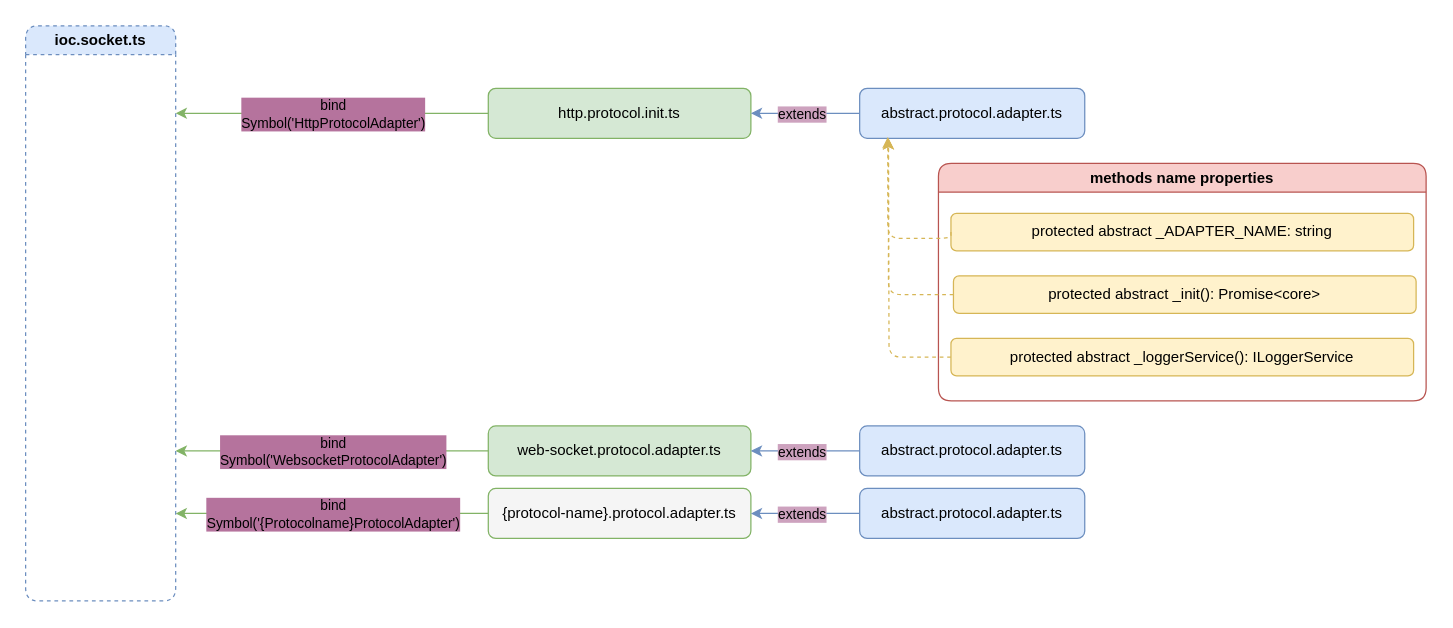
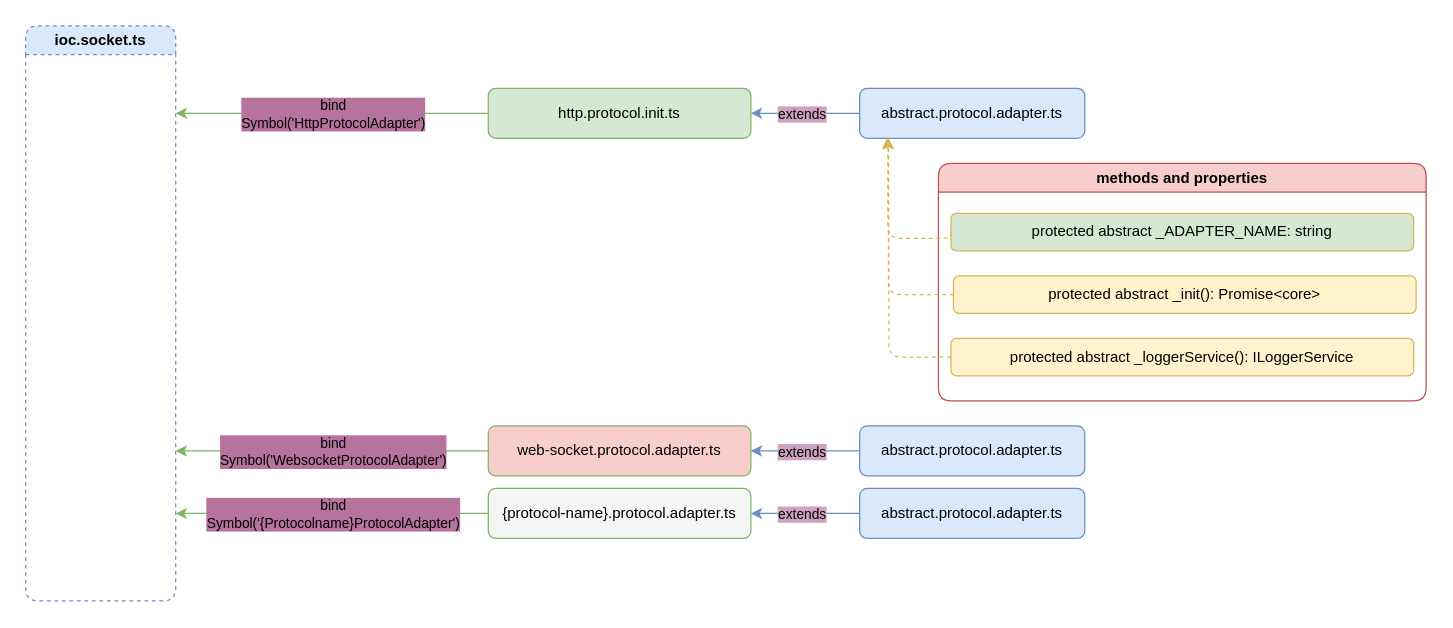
(1182, 178) -> (1182, 178)
(1182, 232) -> (1182, 232)
(619, 451) -> (619, 451)
